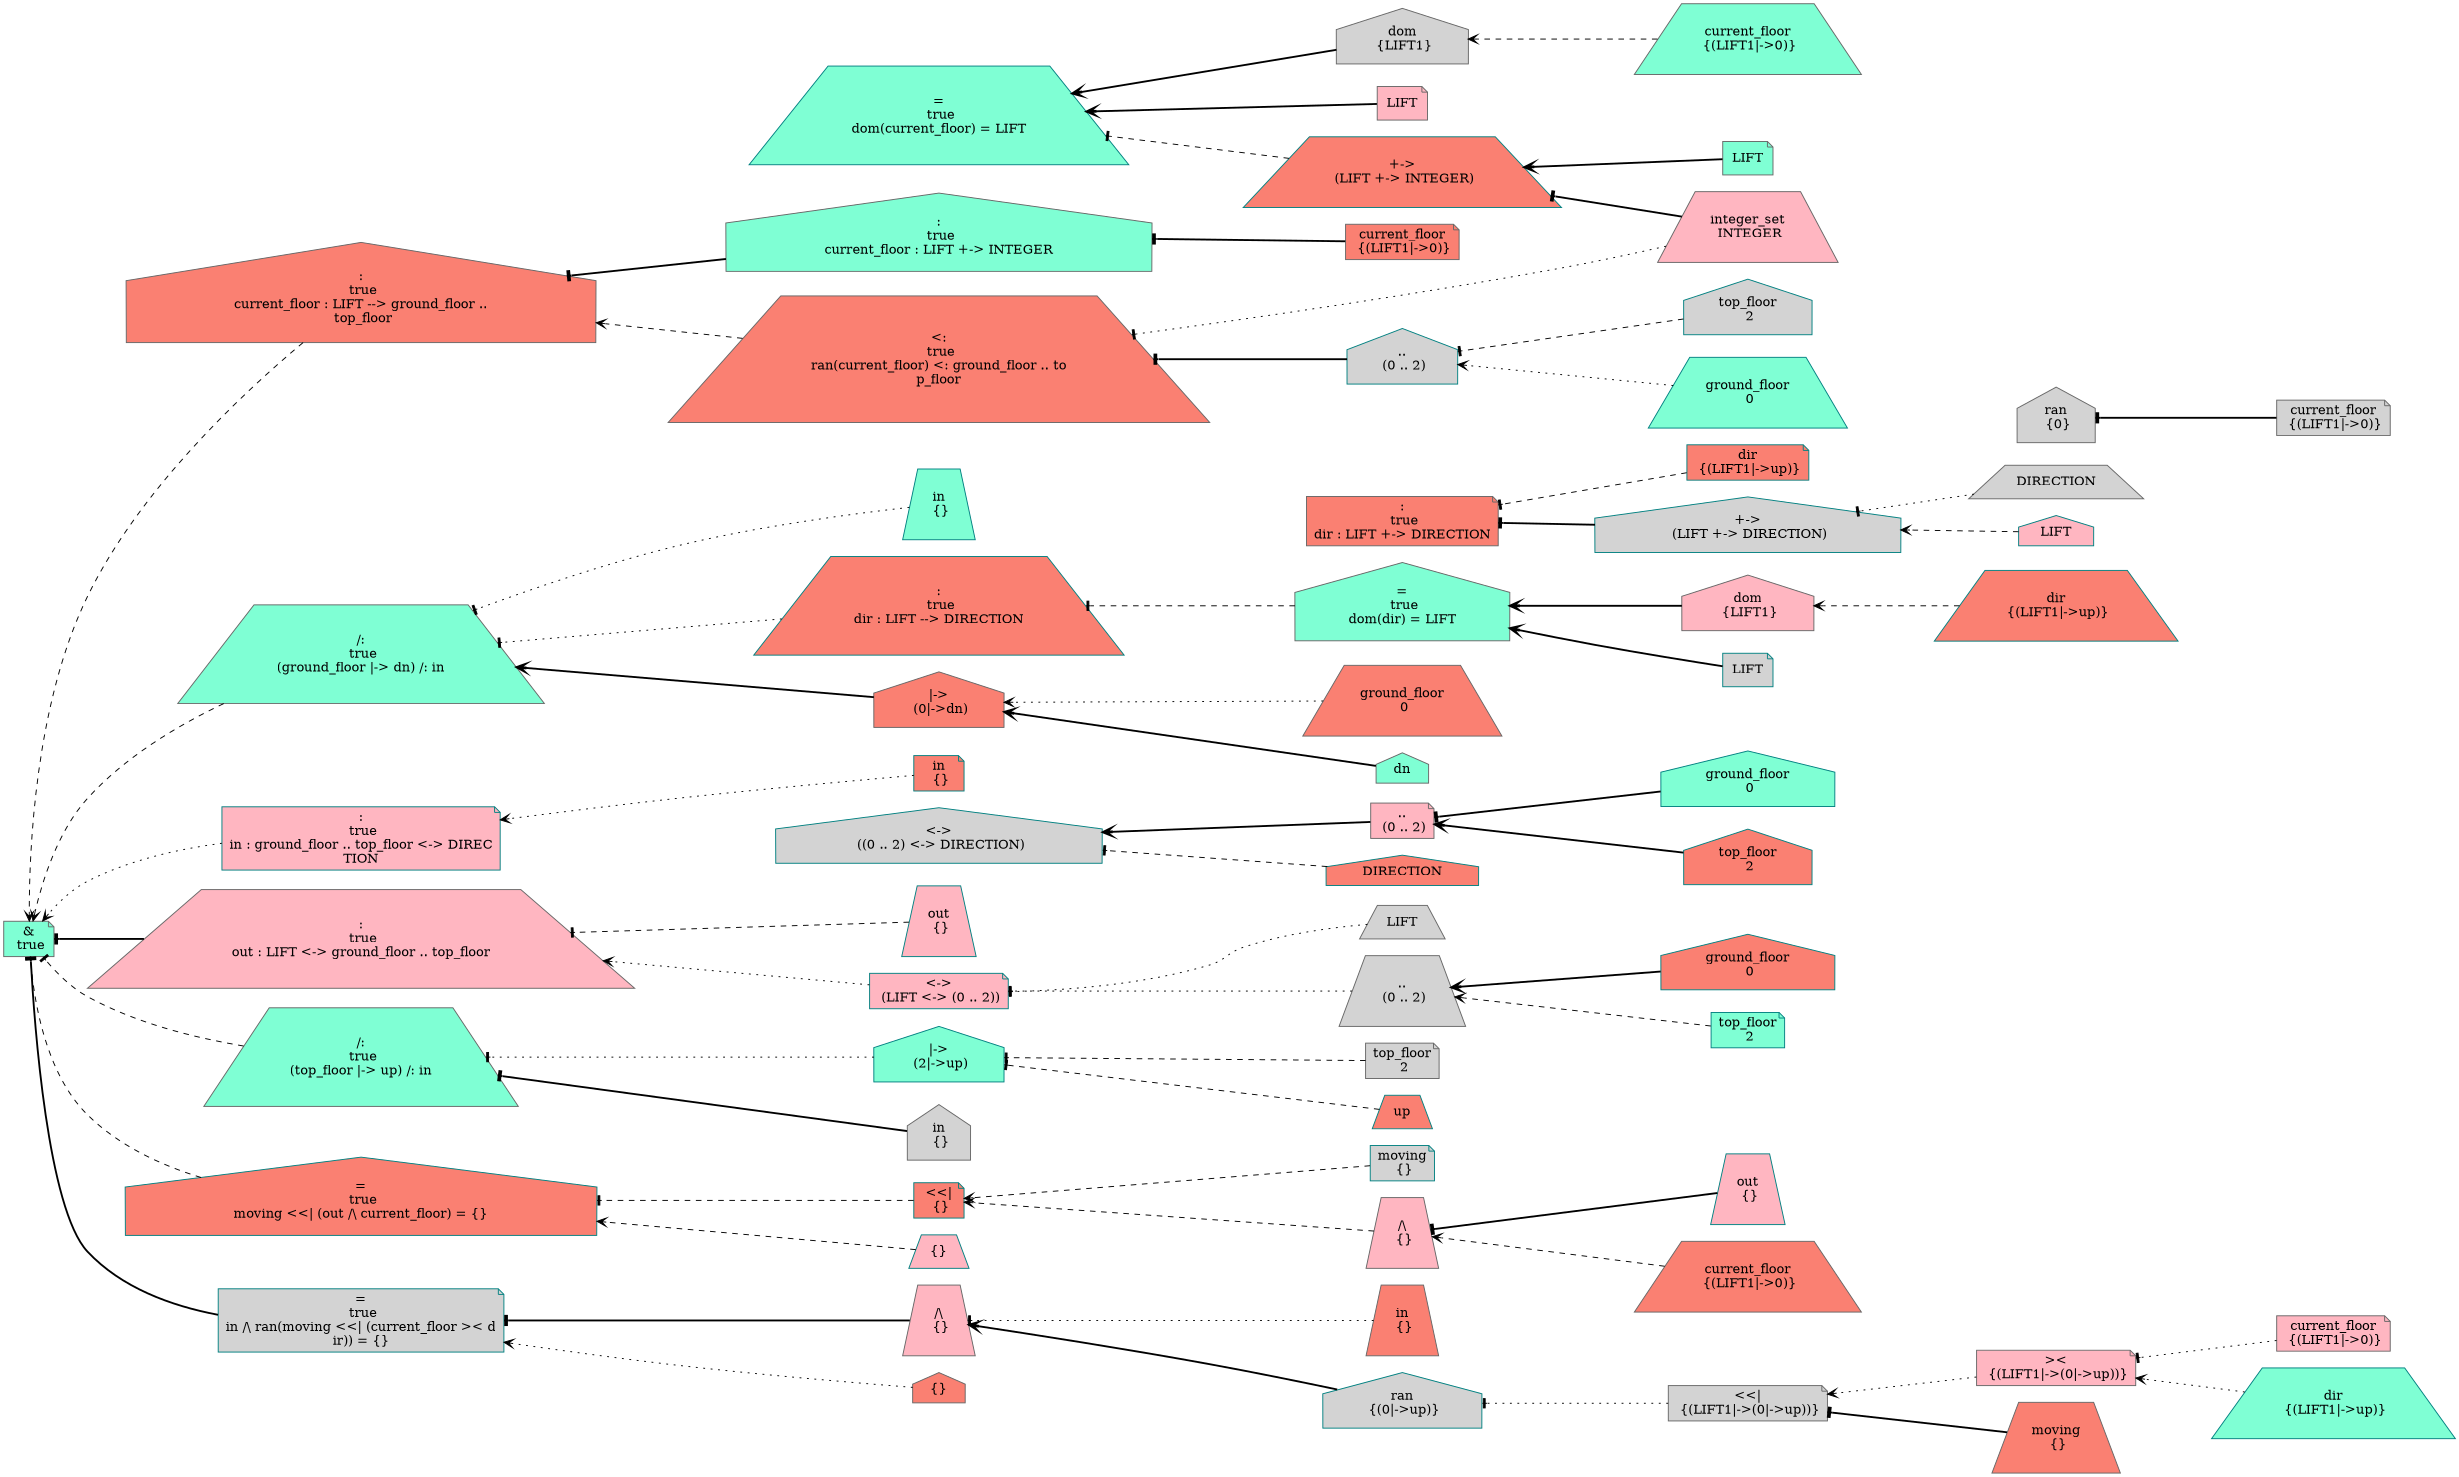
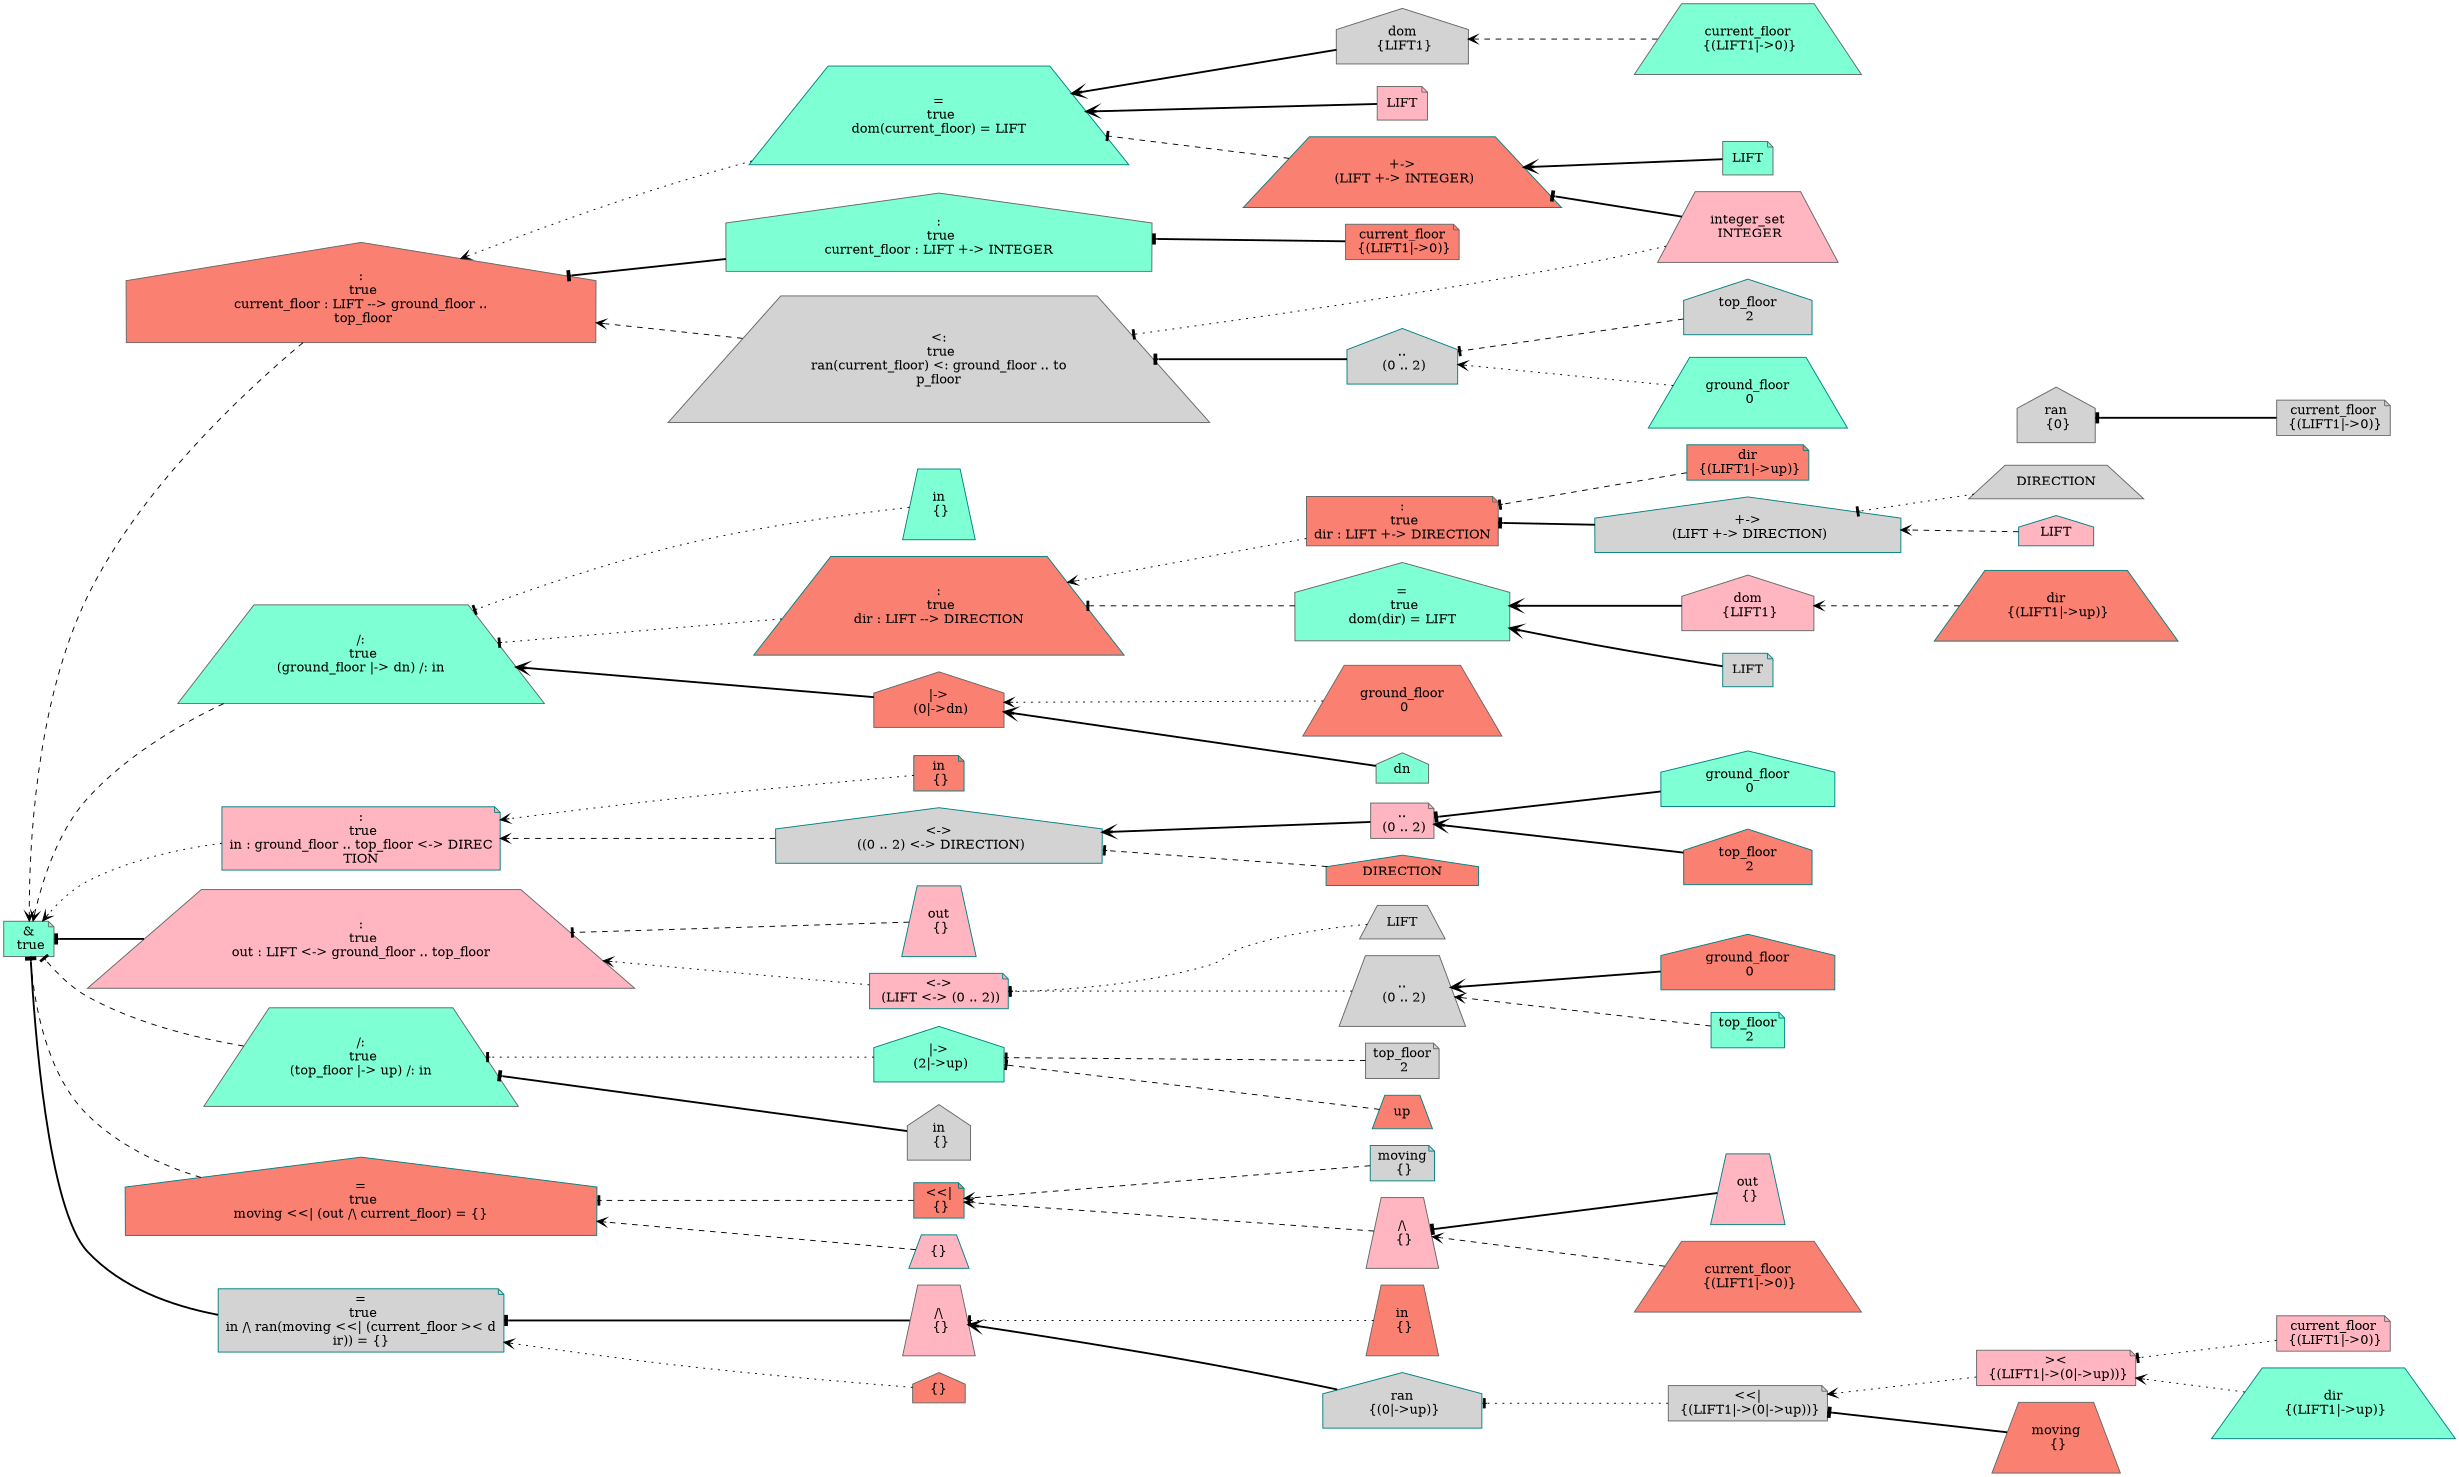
none -> (610, 204)
(939, 359) -> (939, 359)
none -> (1192, 560)
none -> (642, 838)
